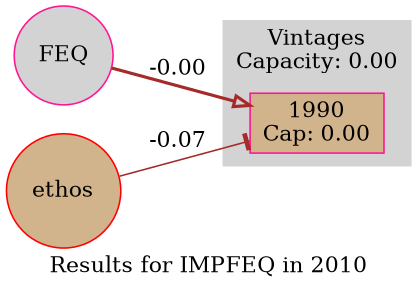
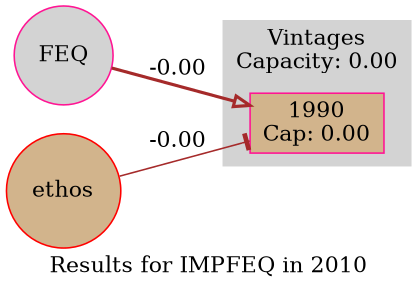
(178, 141) -> (178, 141)
